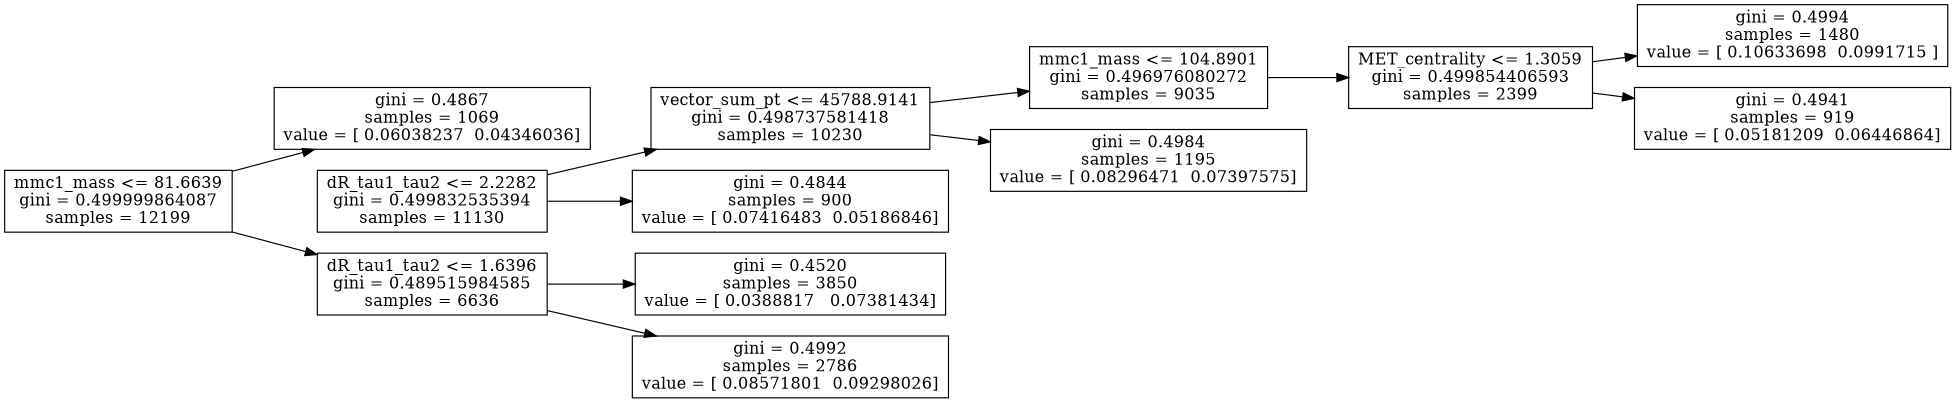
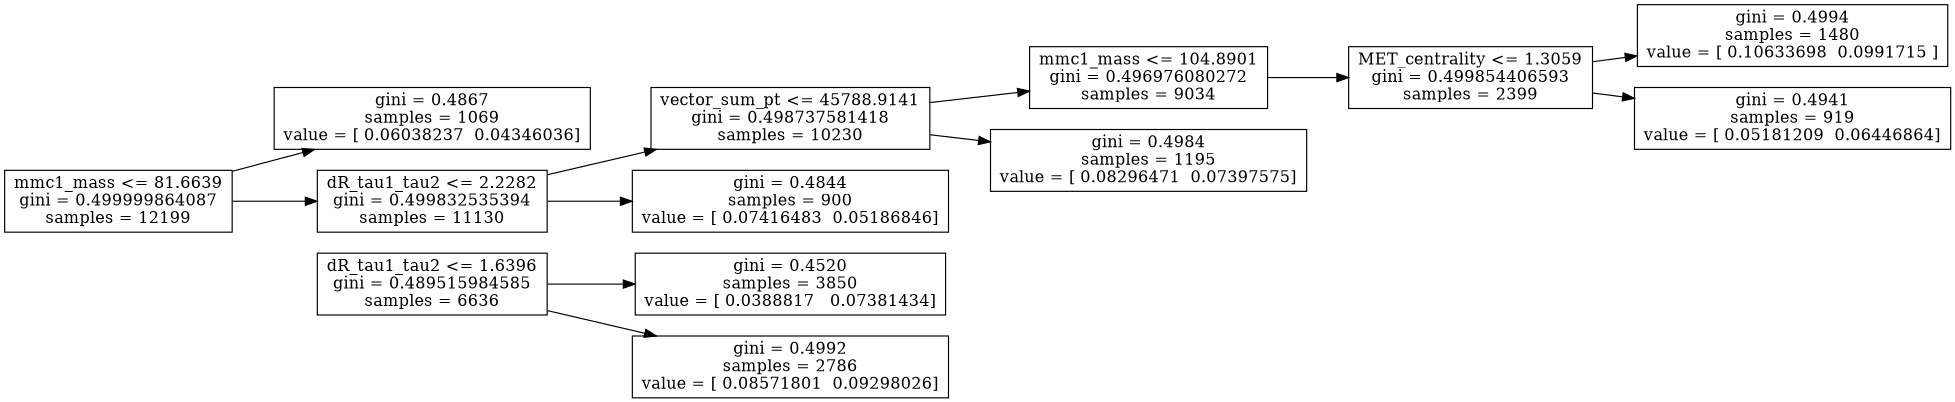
(1149, 78) -> (1149, 78)
(269, 242) -> (269, 201)
